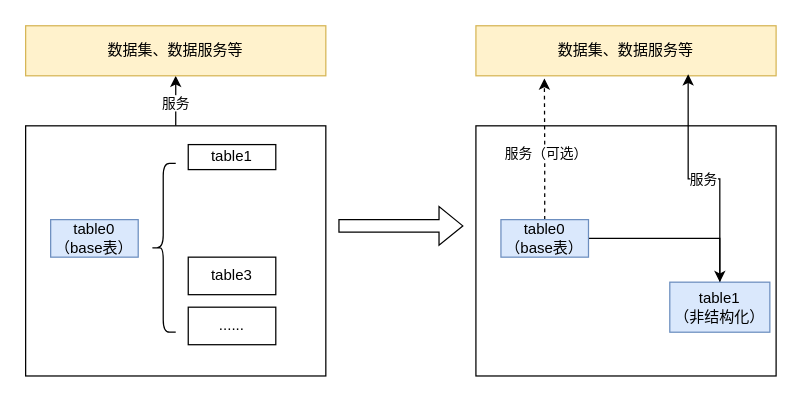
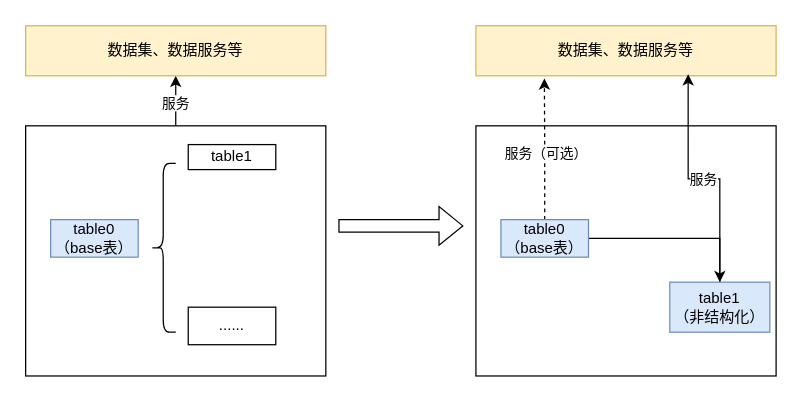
(232, 276) -> none
